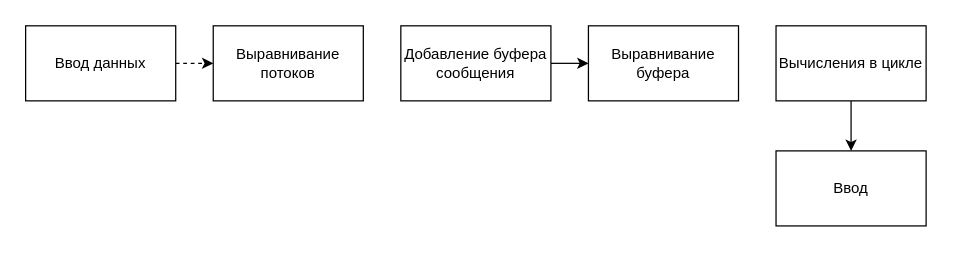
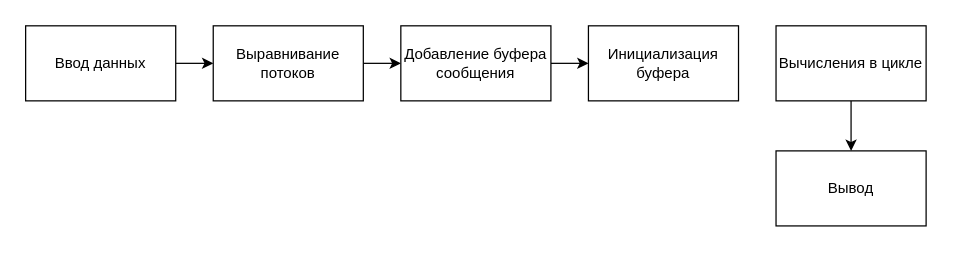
(191, 63) -> (191, 63)
none -> (377, 63)
(663, 63) -> (663, 63)
(851, 188) -> (851, 188)
